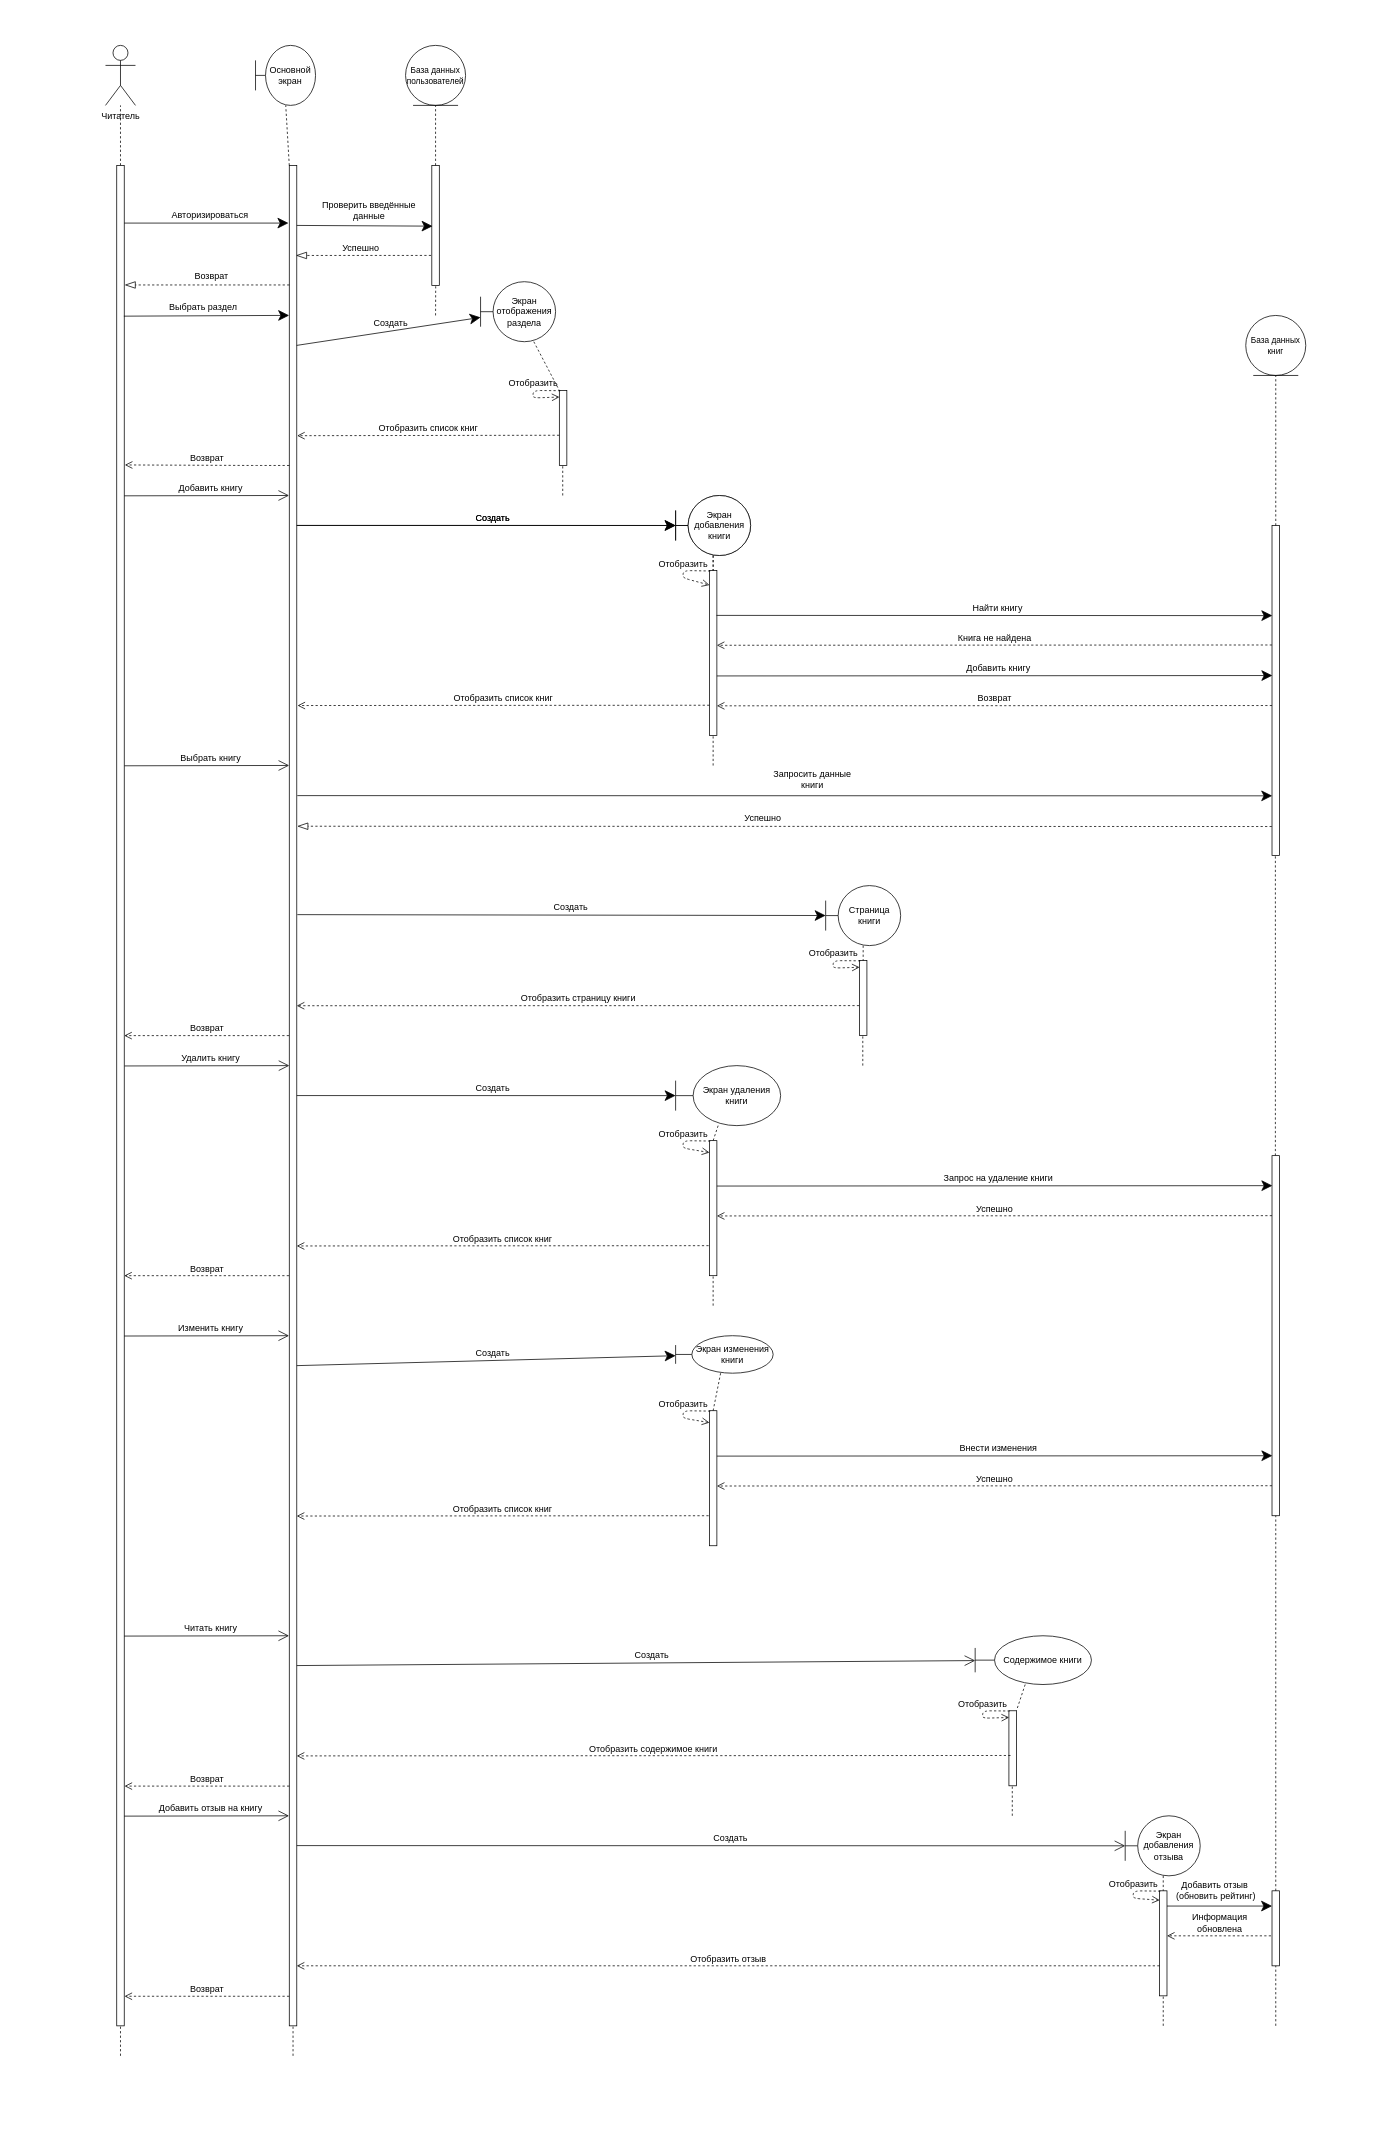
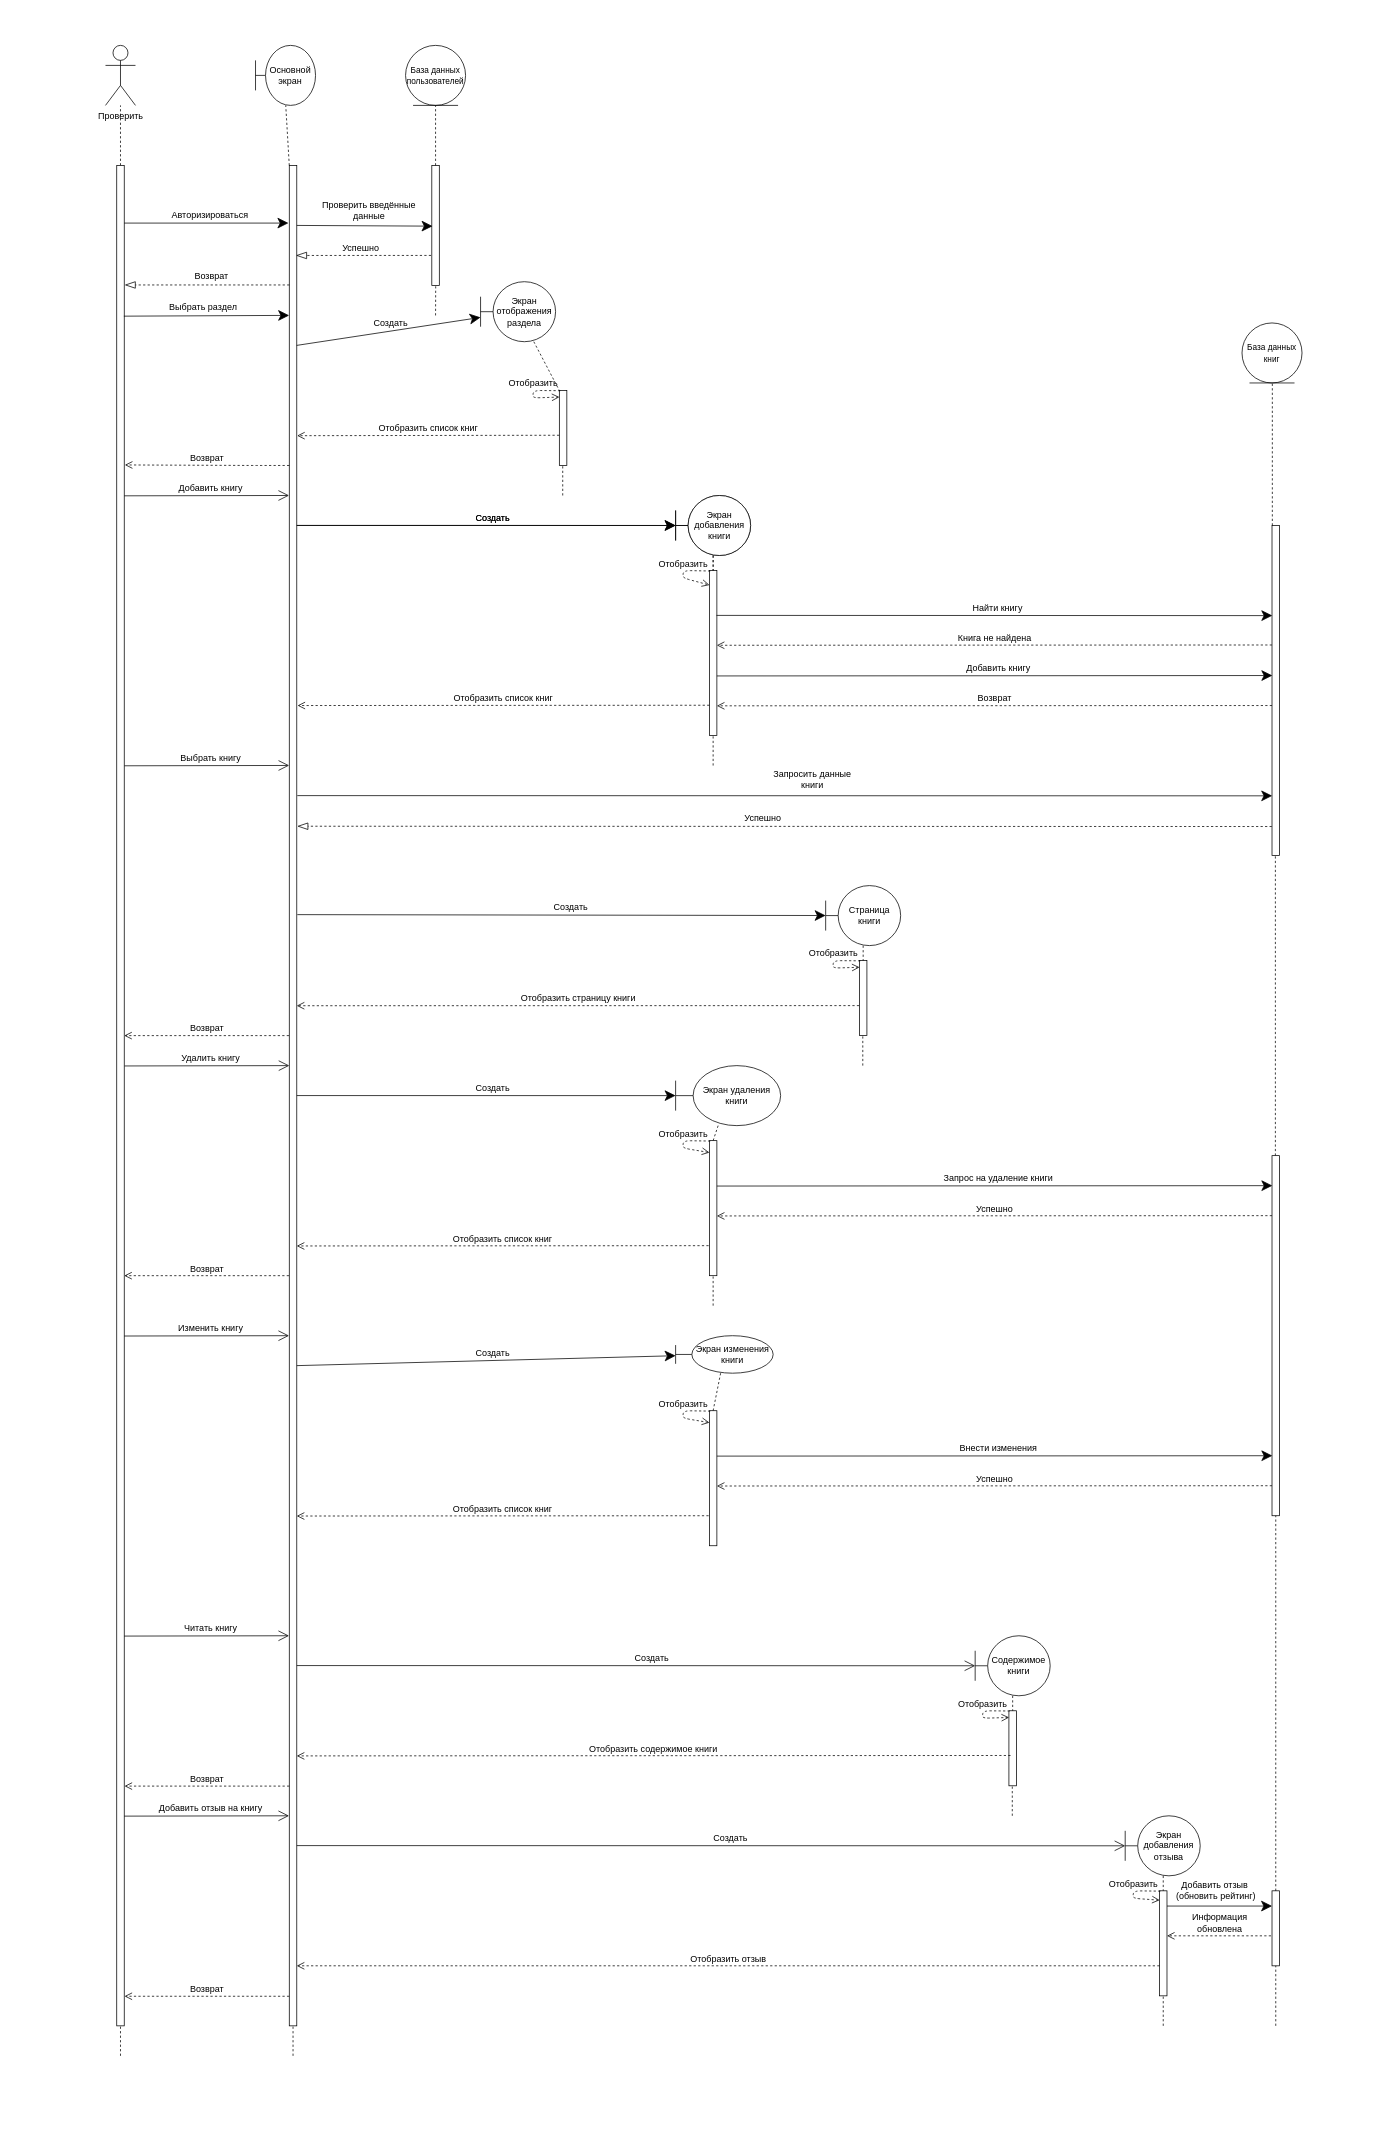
(121, 116) -> (121, 116)
(1275, 345) -> (1272, 353)
(1033, 1660) -> (1012, 1665)
